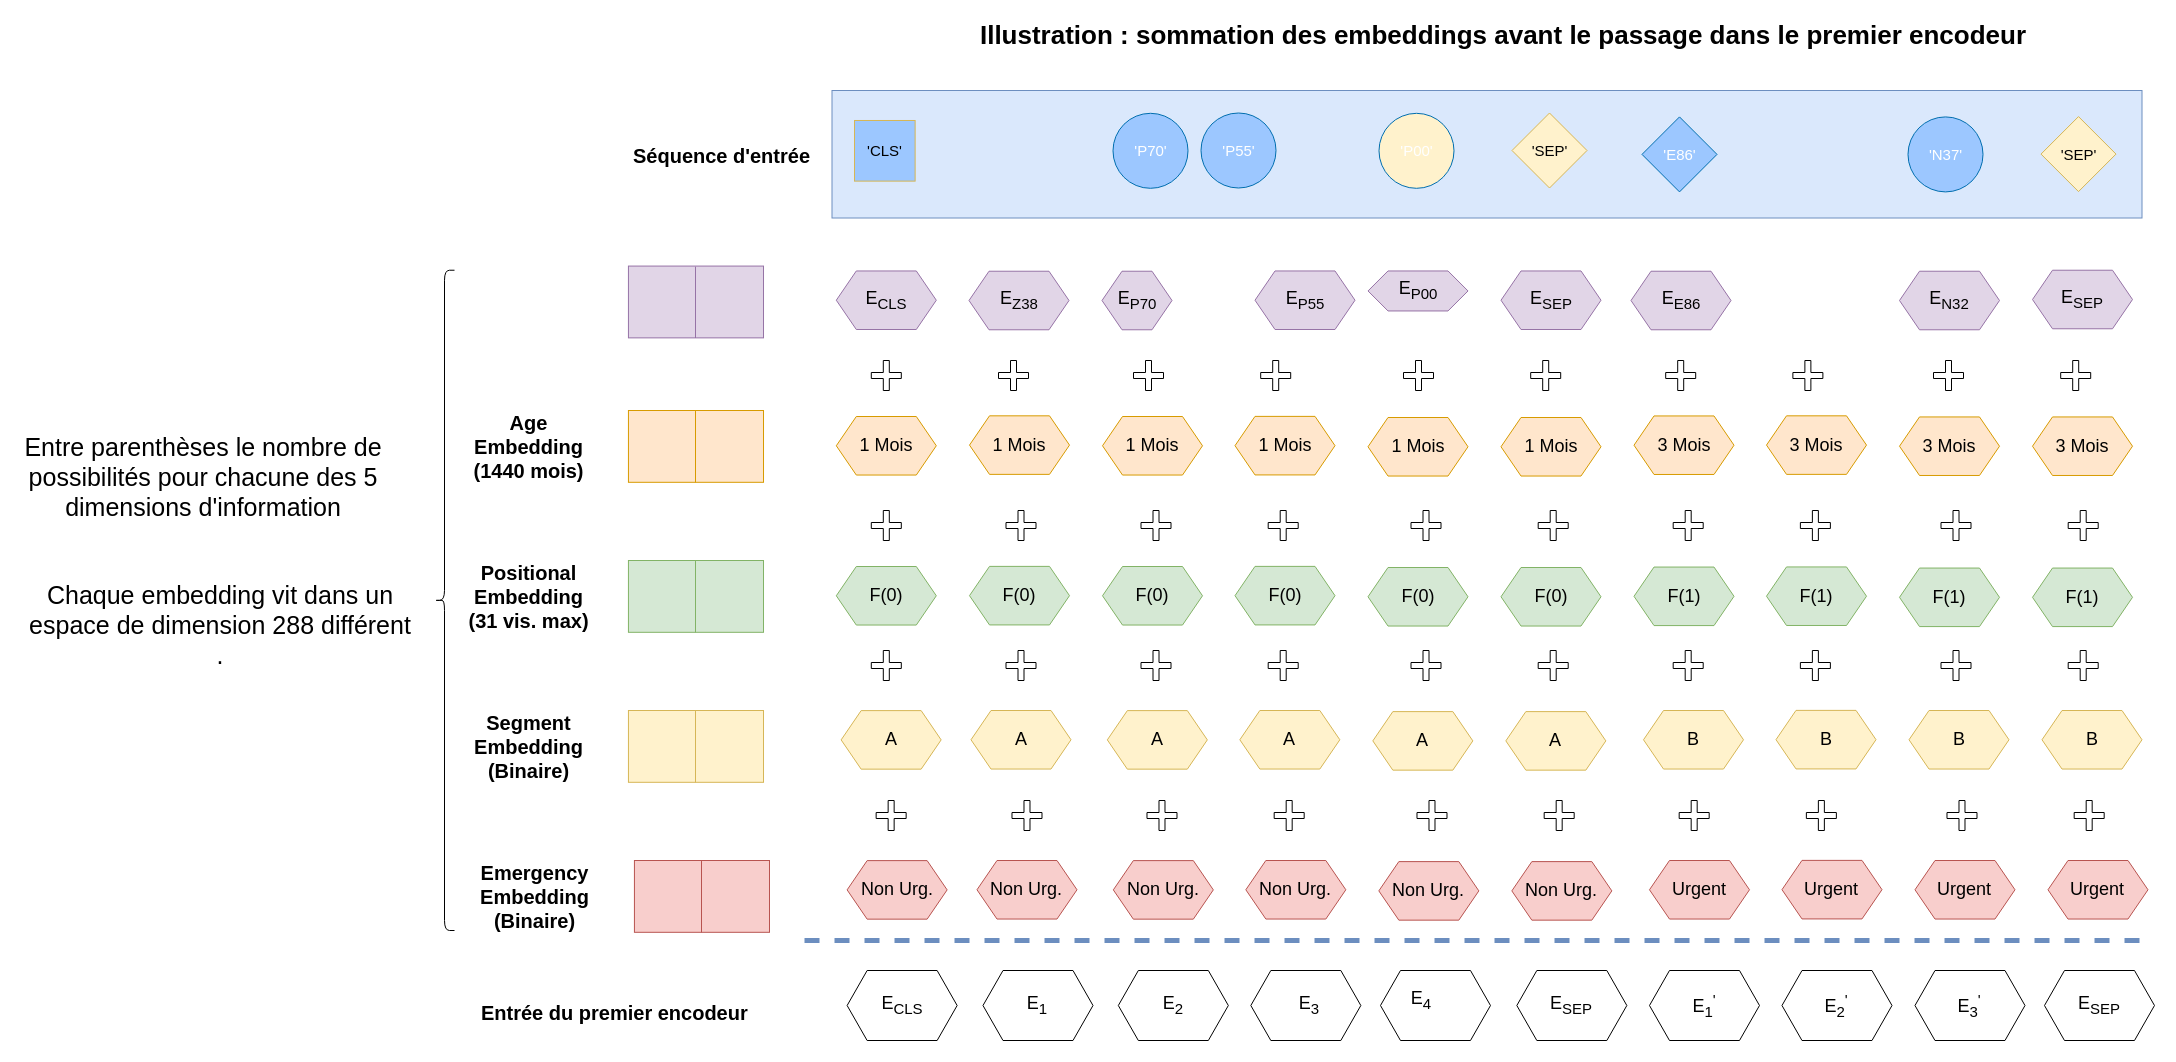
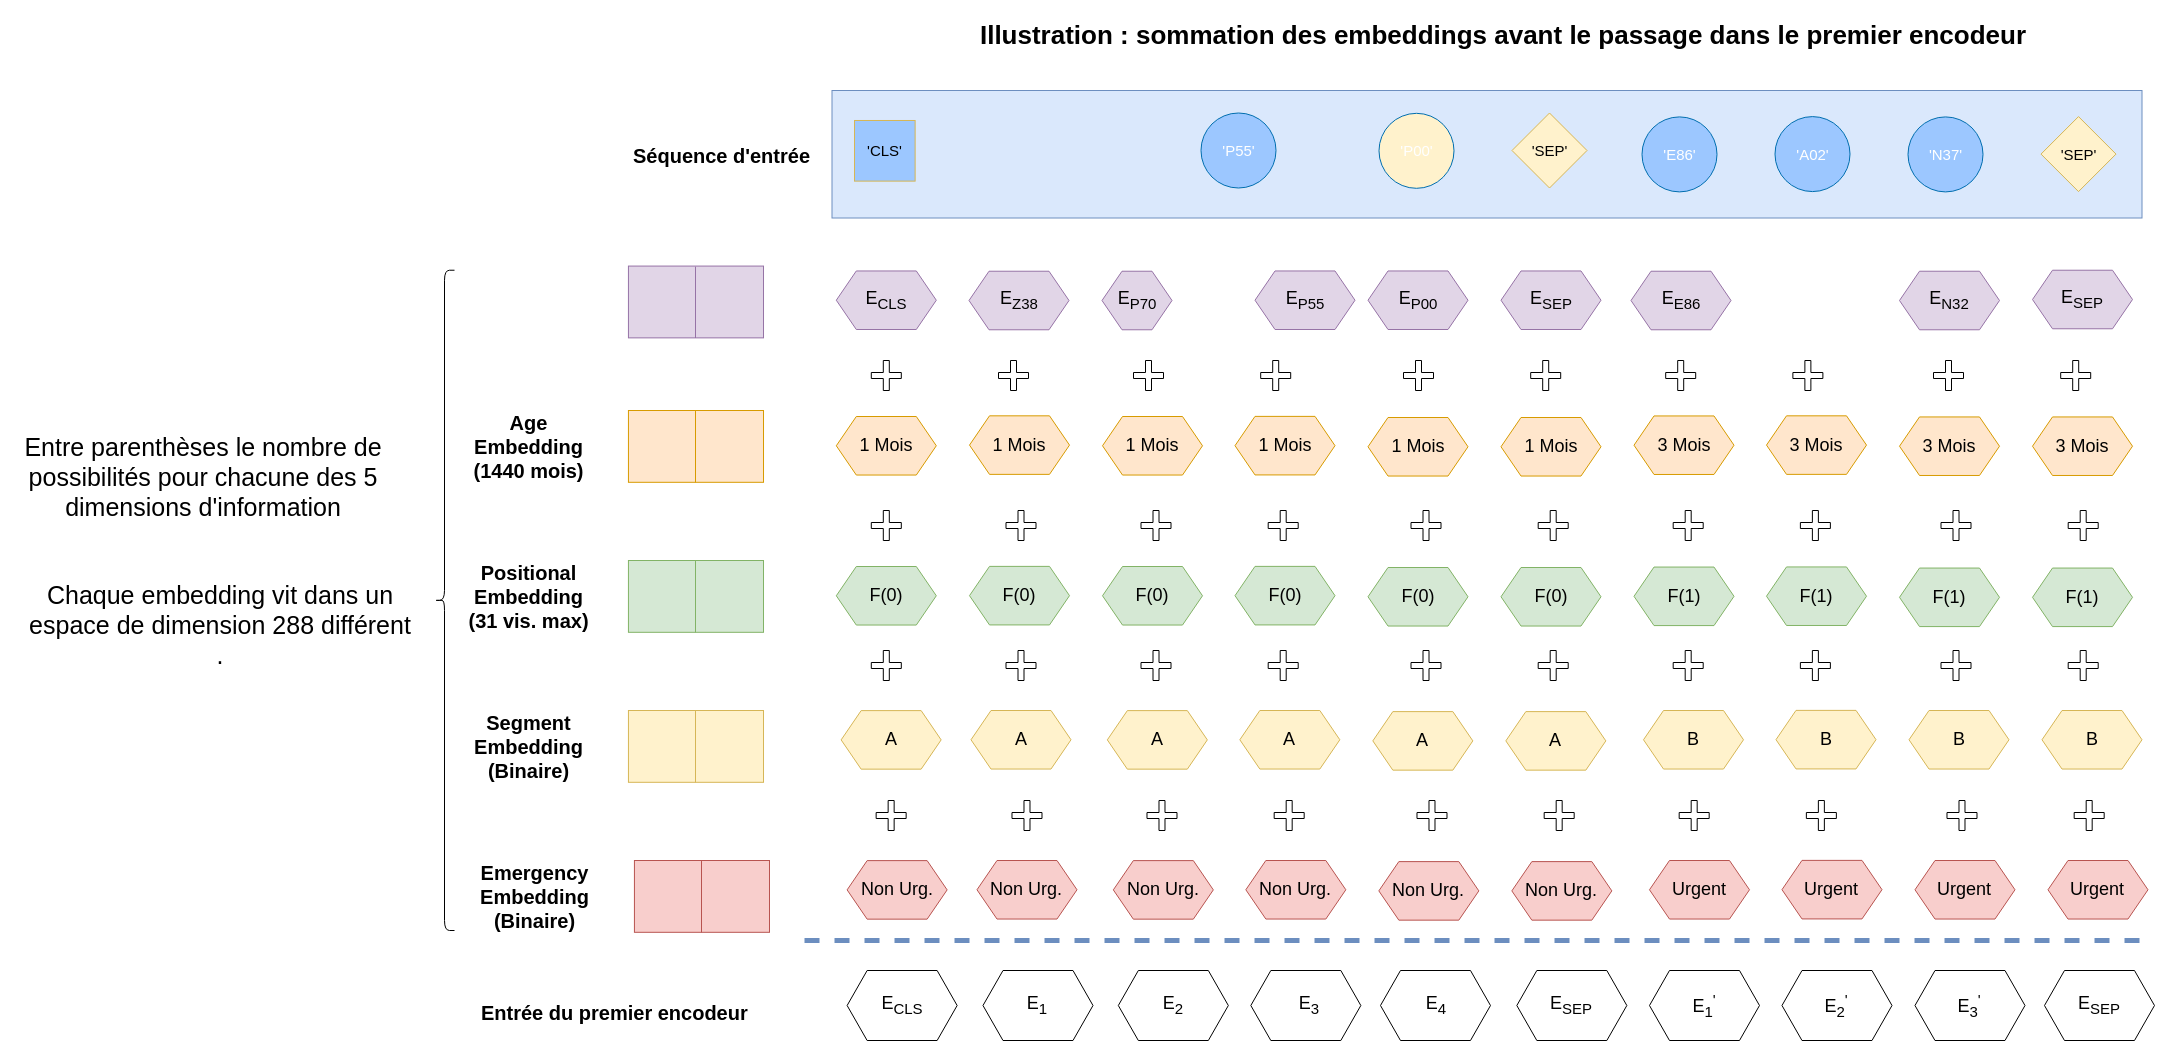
(1151, 151) -> none
(1680, 154) -> (1680, 154)
none -> (1813, 154)
(1418, 291) -> (1418, 300)
(1422, 1001) -> (1437, 1006)
